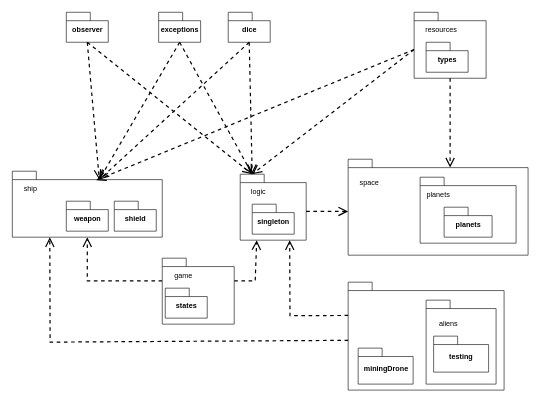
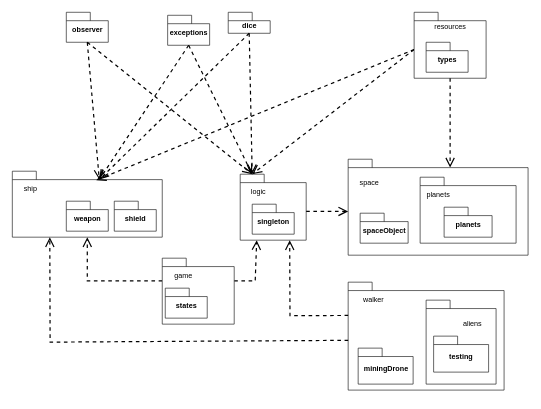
(180, 27) -> (189, 30)
(249, 27) -> (249, 23)
(441, 30) -> (450, 27)
none -> (384, 228)
none -> (373, 300)
(449, 324) -> (473, 324)
